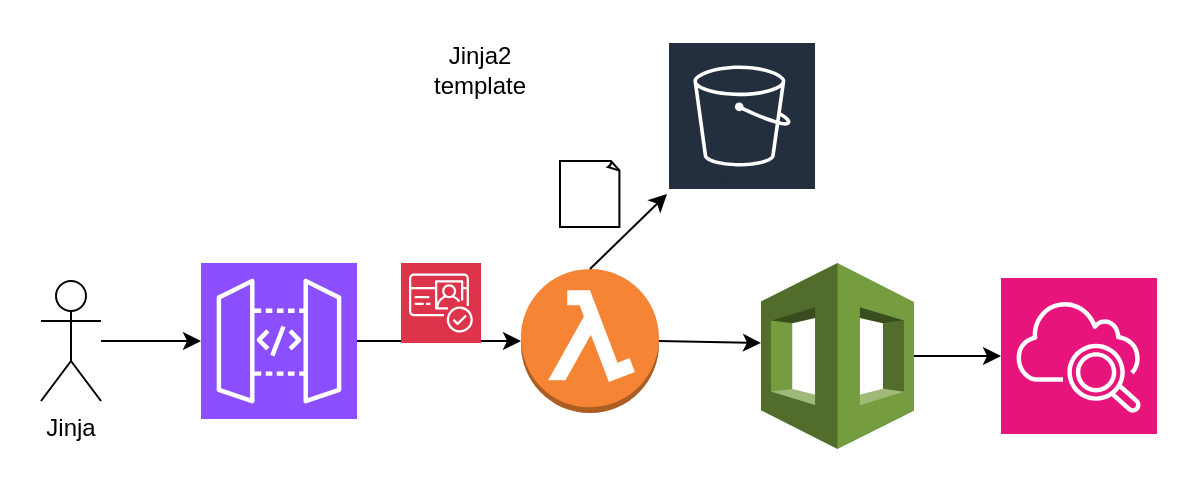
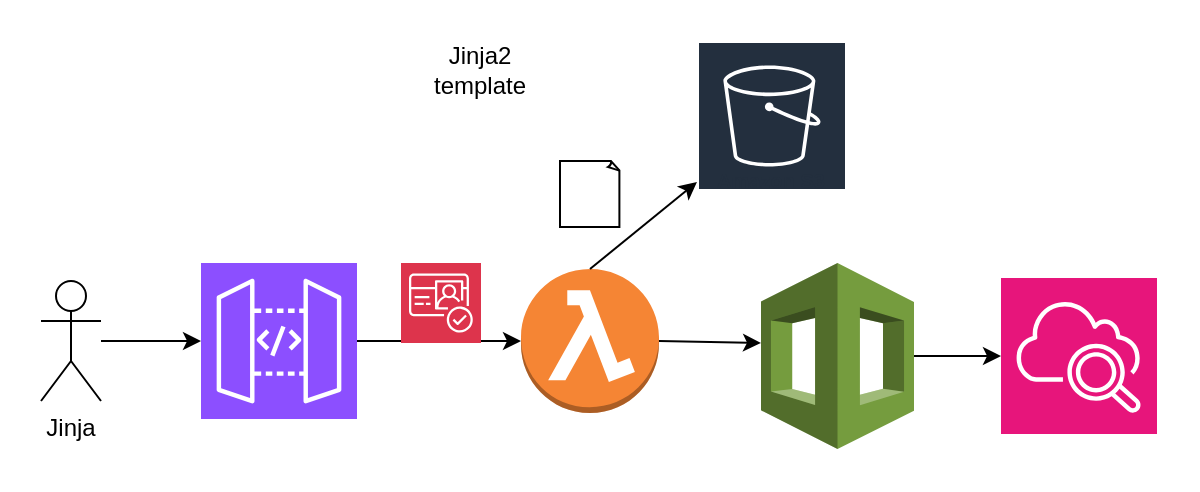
(742, 121) -> (772, 121)
